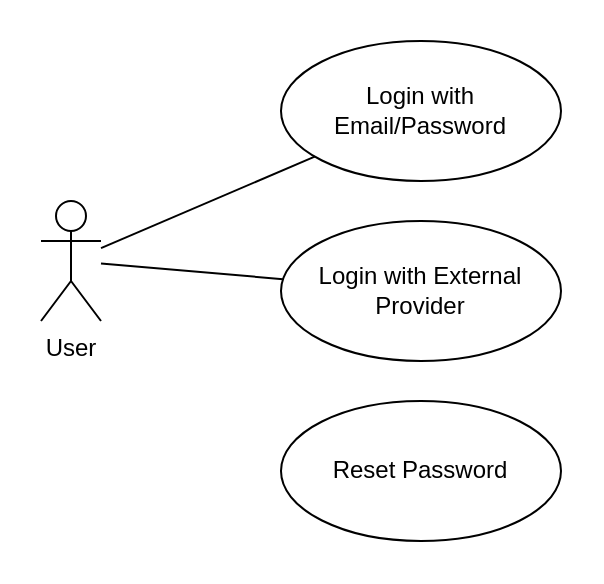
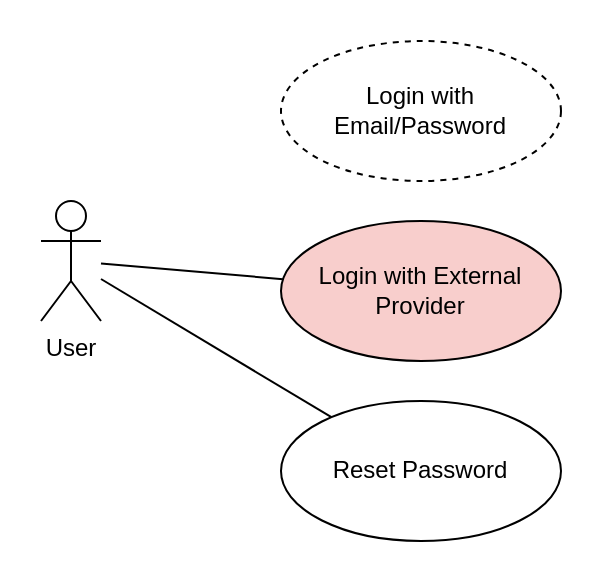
(421, 111) -> (421, 111)
(208, 202) -> (216, 348)
(421, 291) -> (421, 291)
